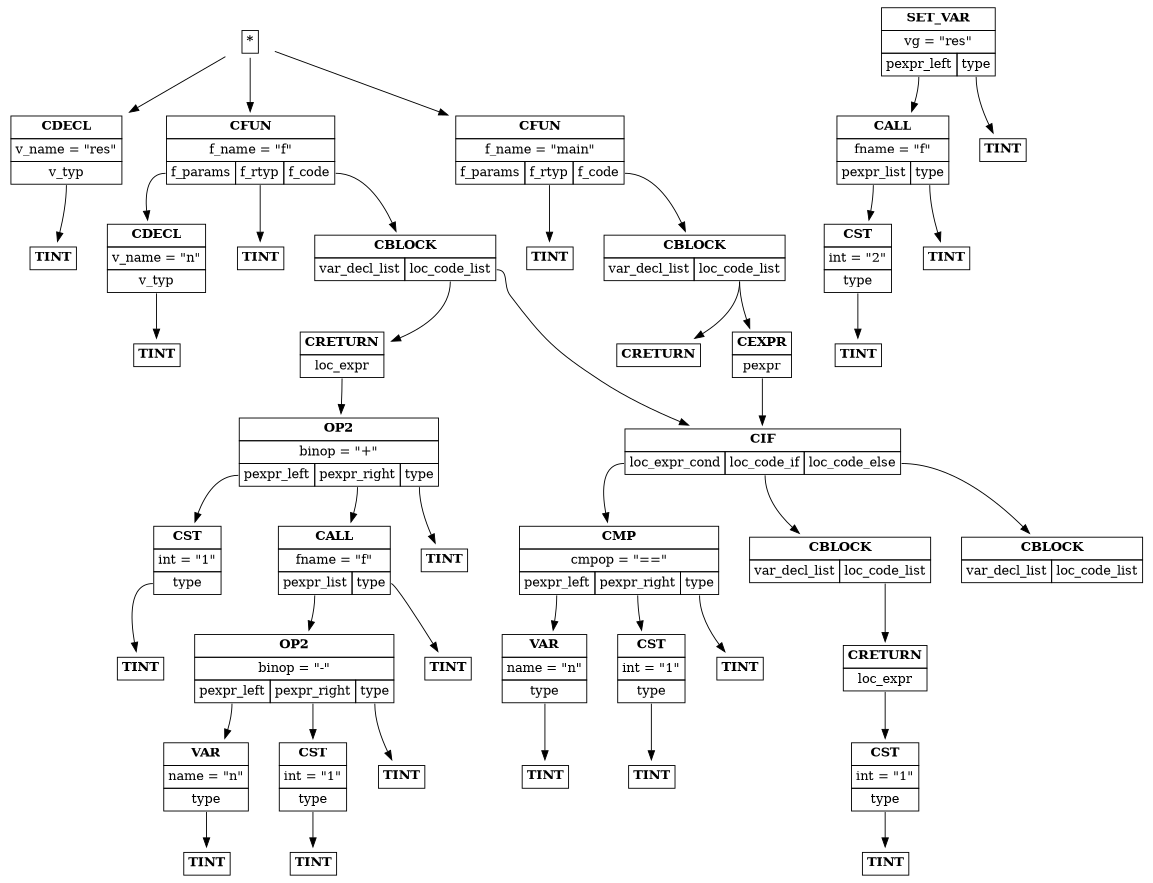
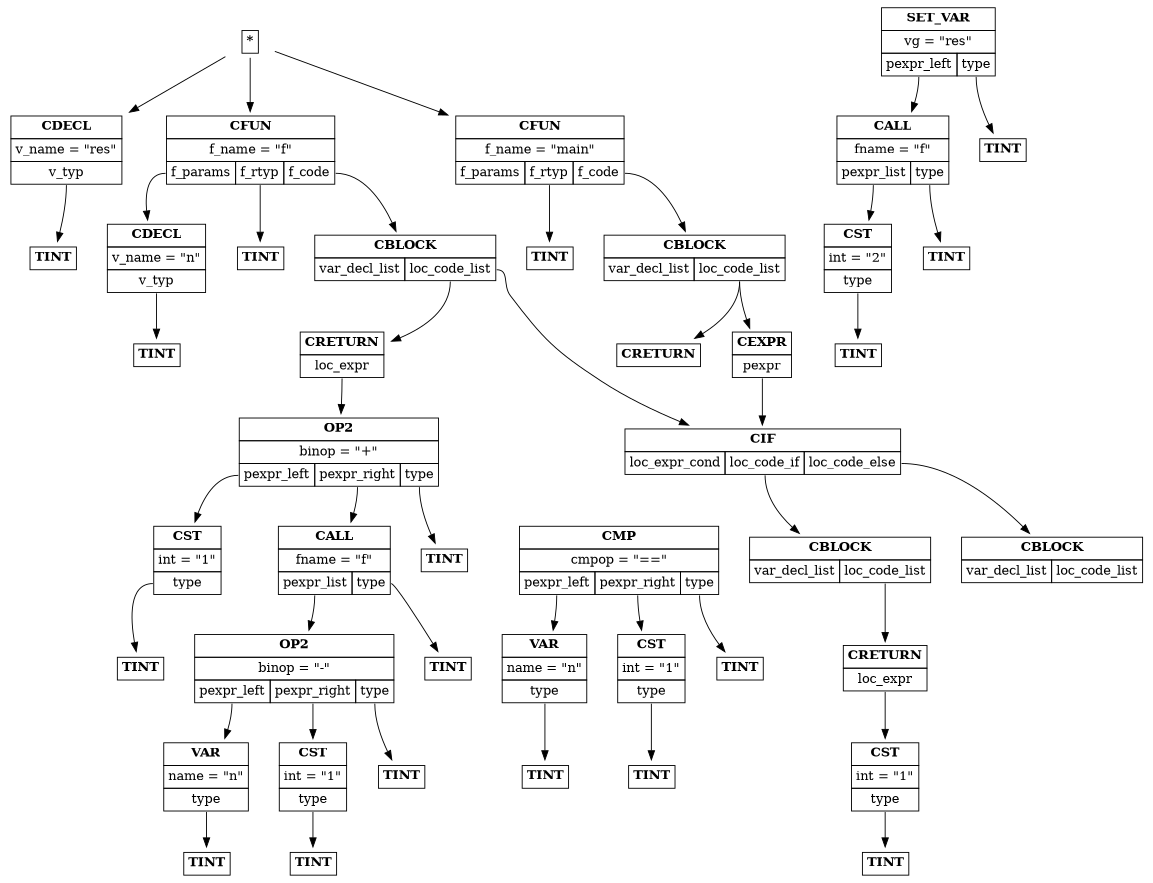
(604, 483) -> none
